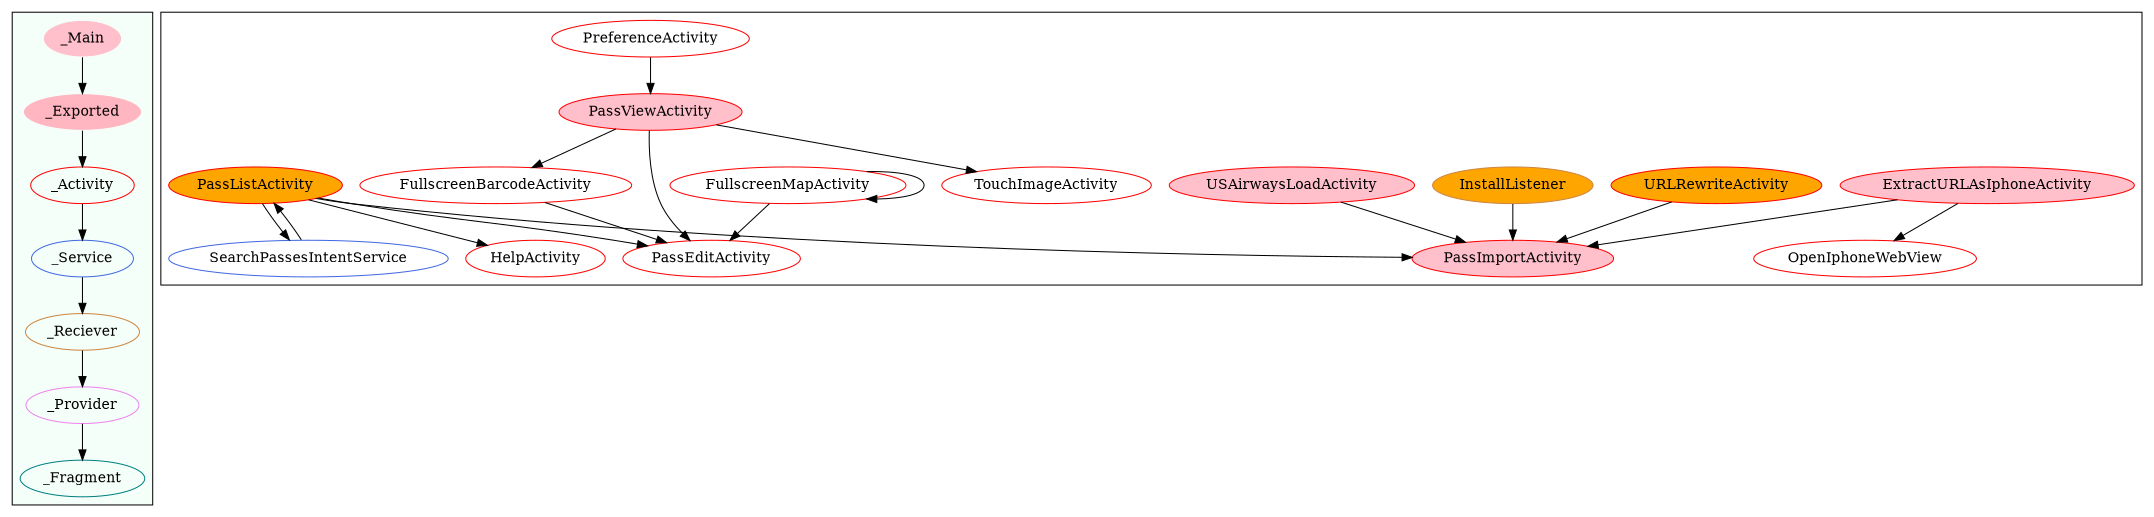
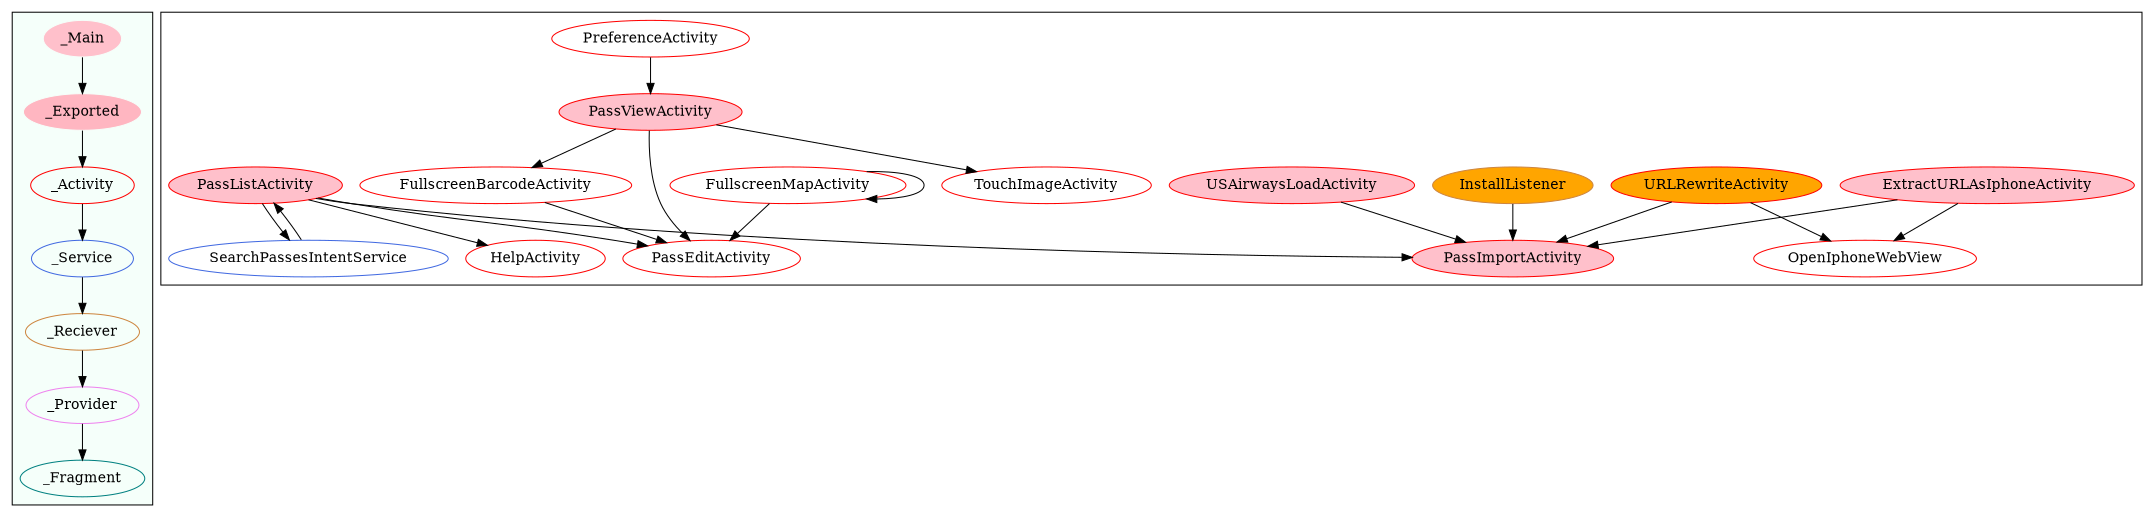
(256, 185) -> (256, 185)
none -> (1791, 222)
